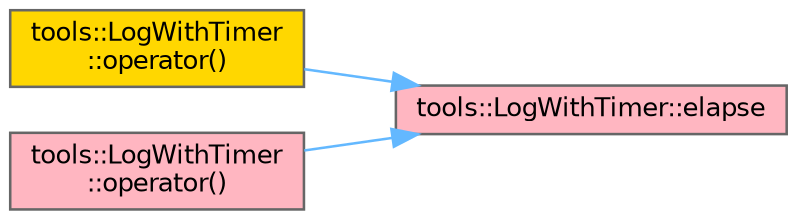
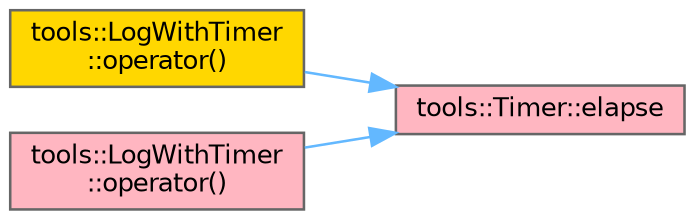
(591, 110) -> (540, 110)
